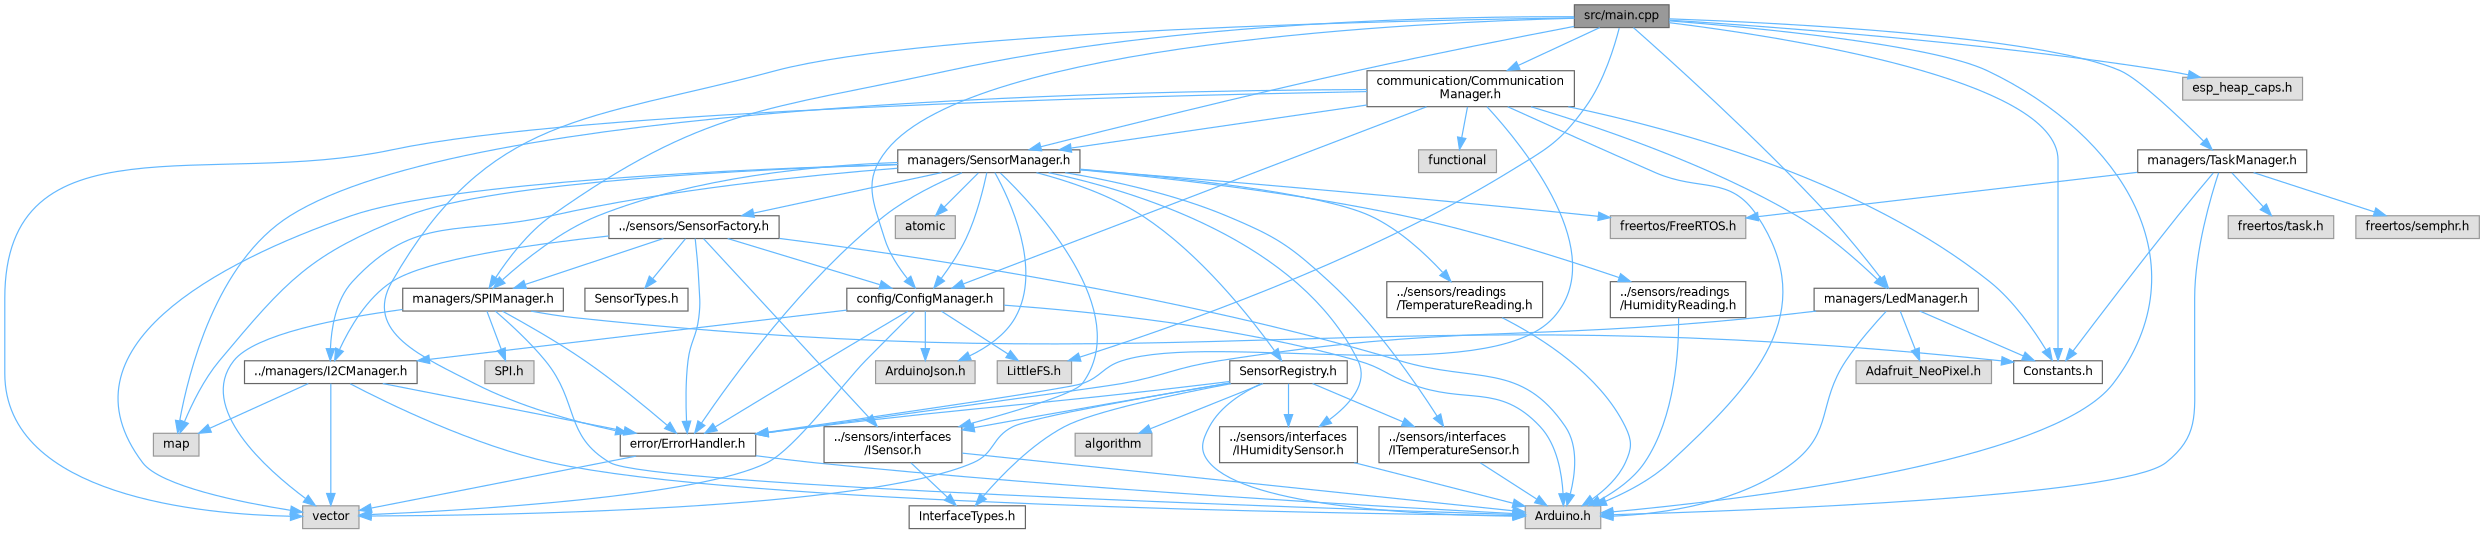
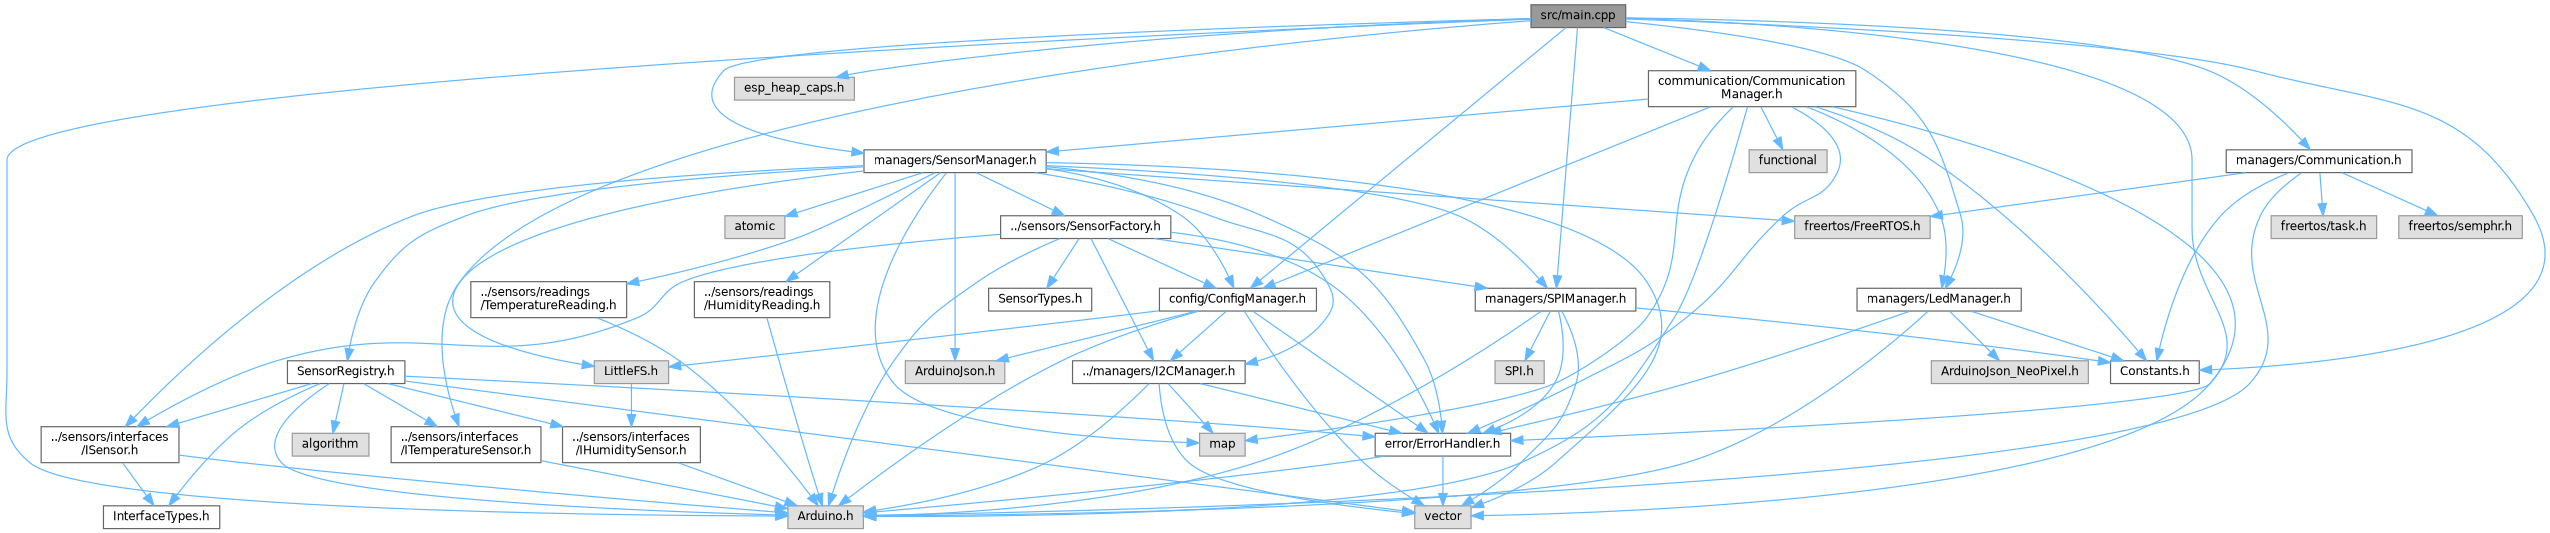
(2222, 161) -> (2319, 161)
(1255, 252) -> (631, 399)
(1924, 372) -> (2010, 372)
